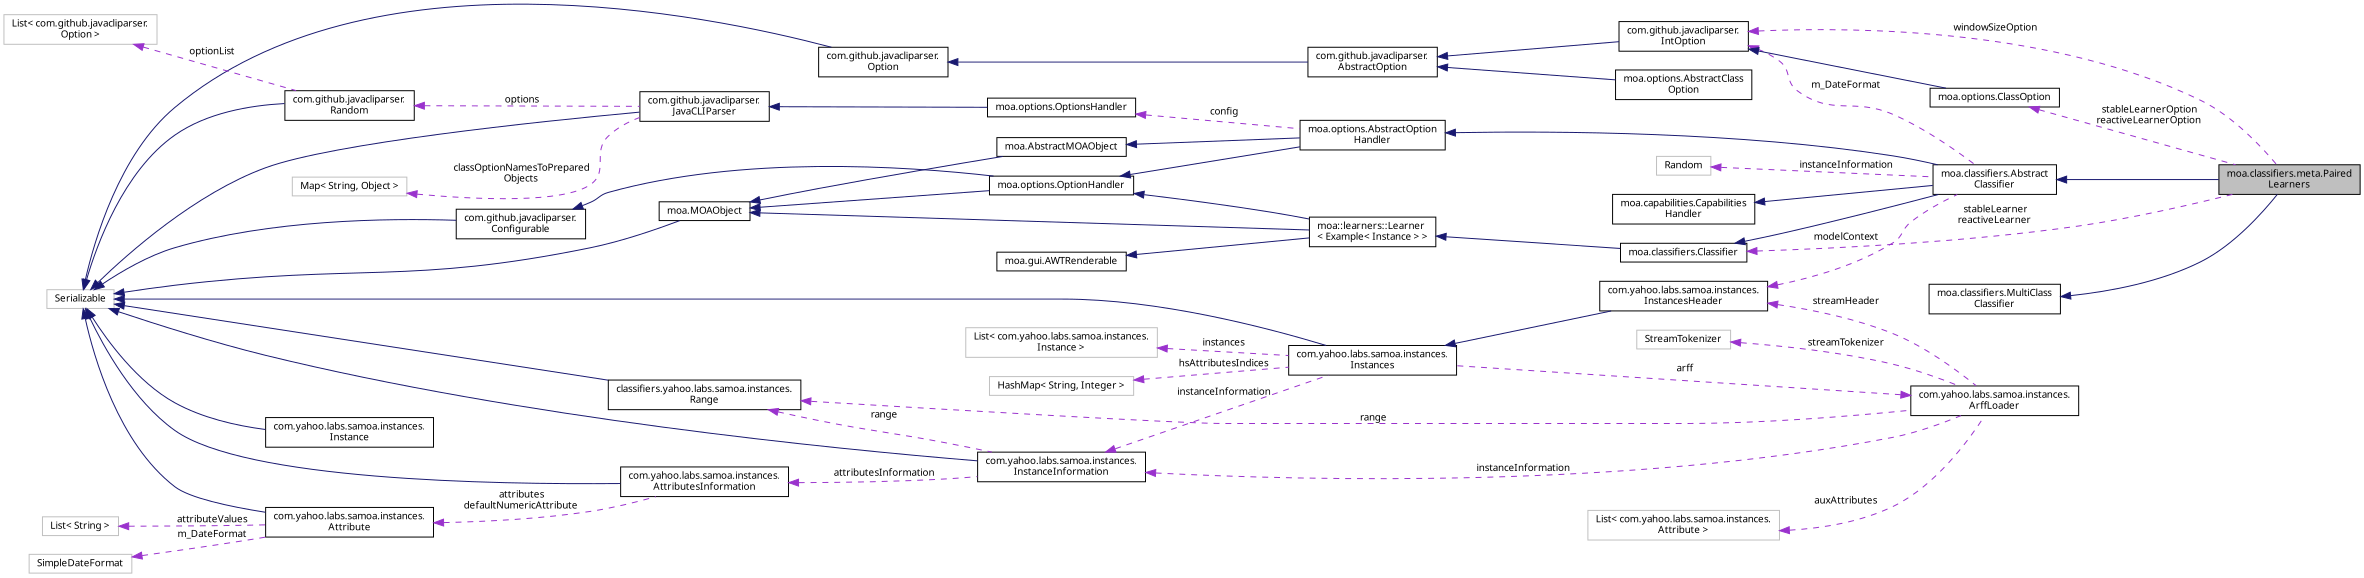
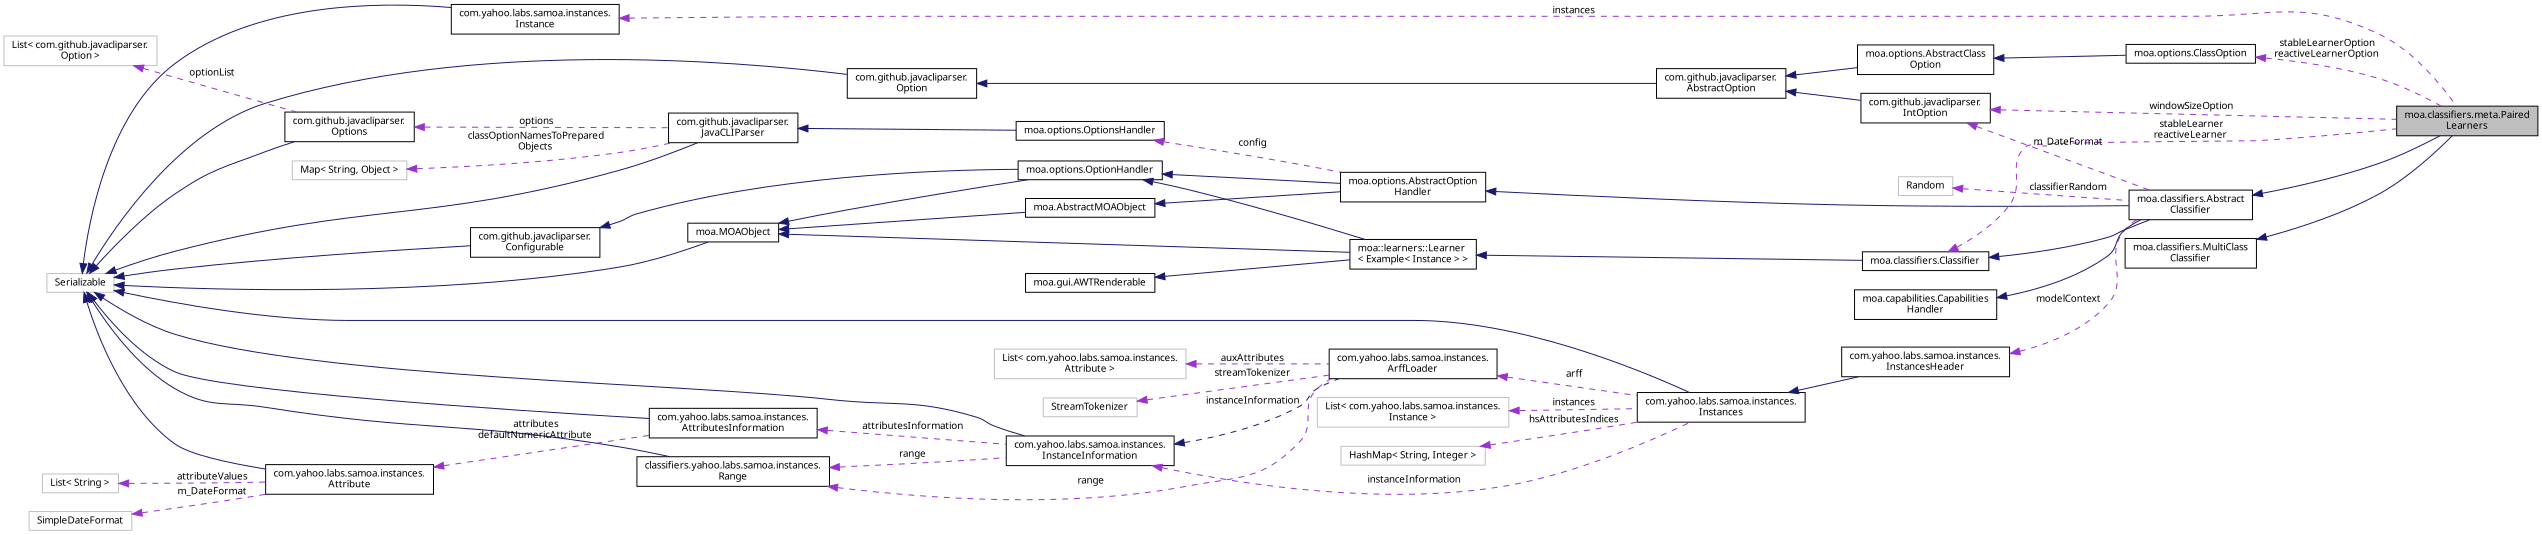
none -> (1559, 16)
(1852, 70) -> (2065, 57)
(350, 106) -> (350, 127)
(1845, 165) -> (2067, 188)
(1883, 330) -> none
(1561, 474) -> (1267, 421)
